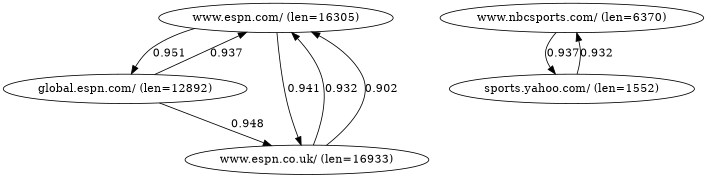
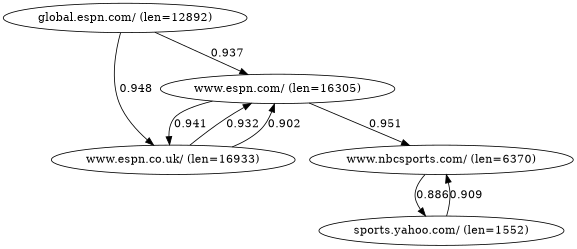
(161, 42) -> (356, 123)
(563, 53) -> (433, 195)
(597, 53) -> (466, 195)
